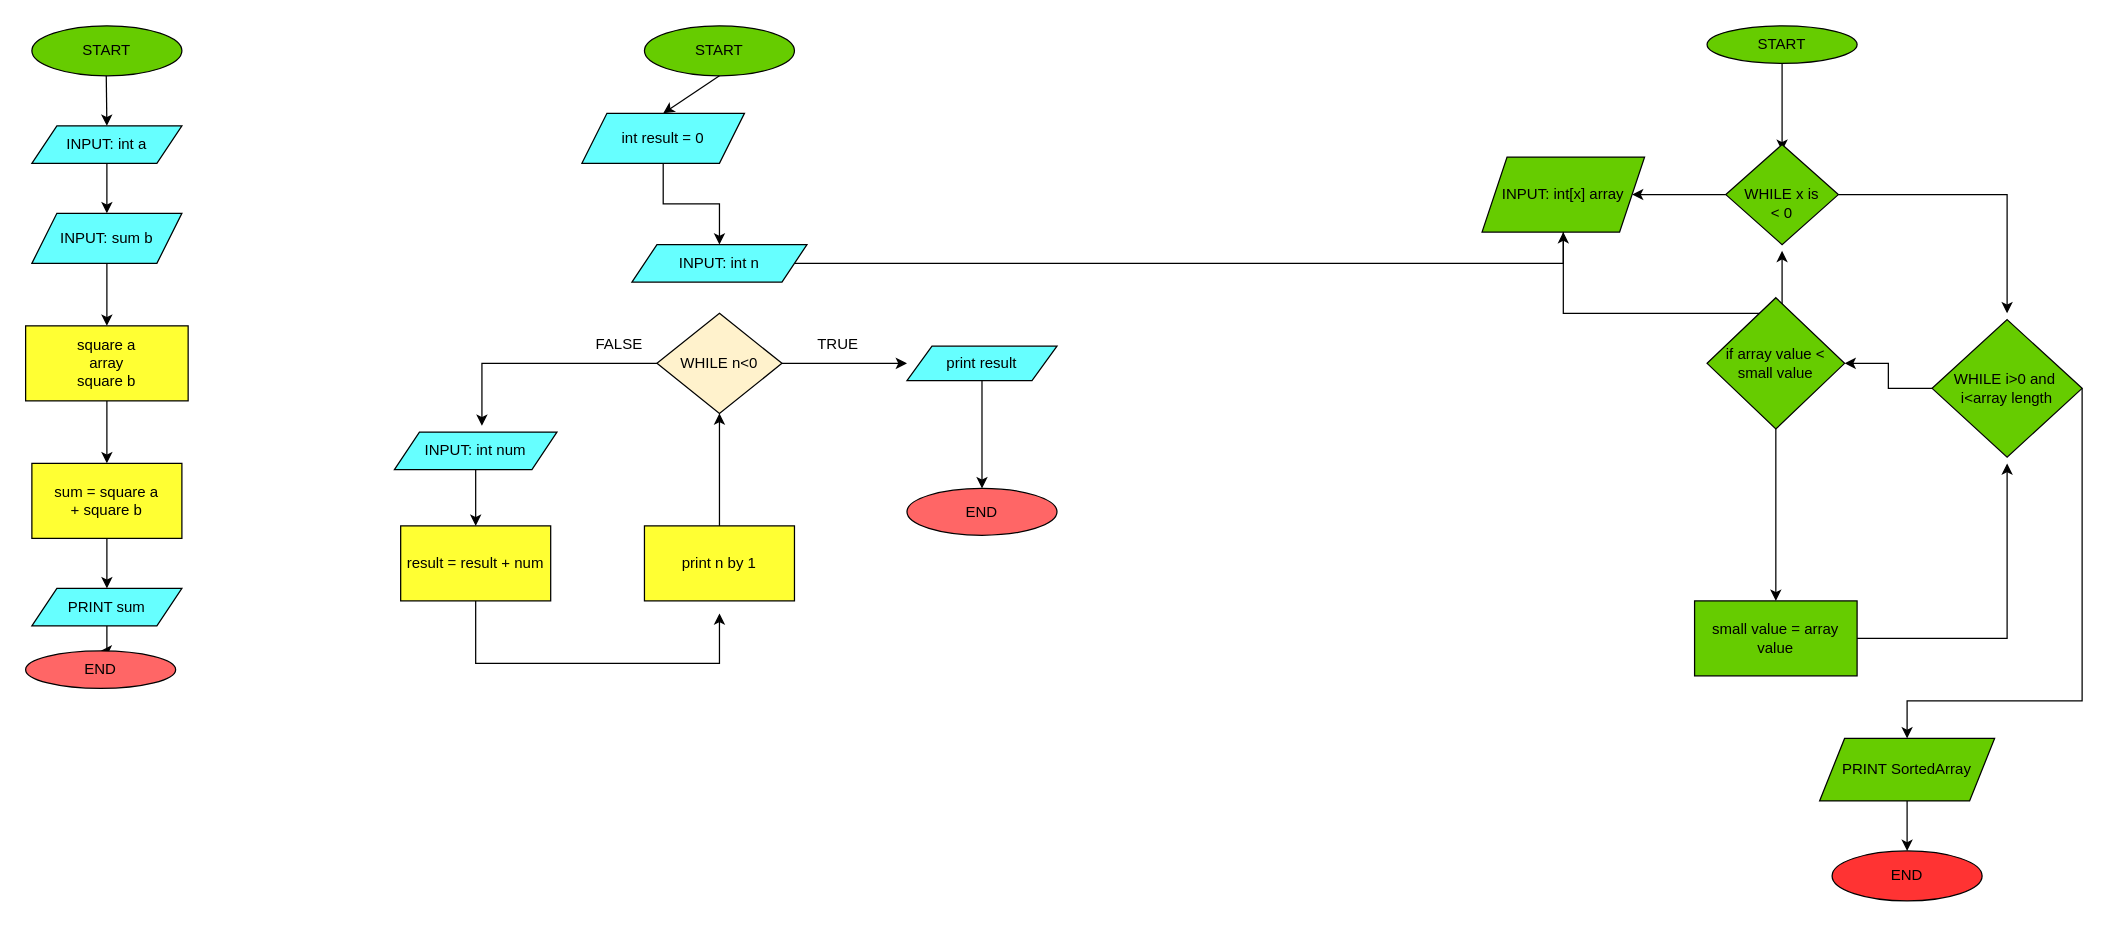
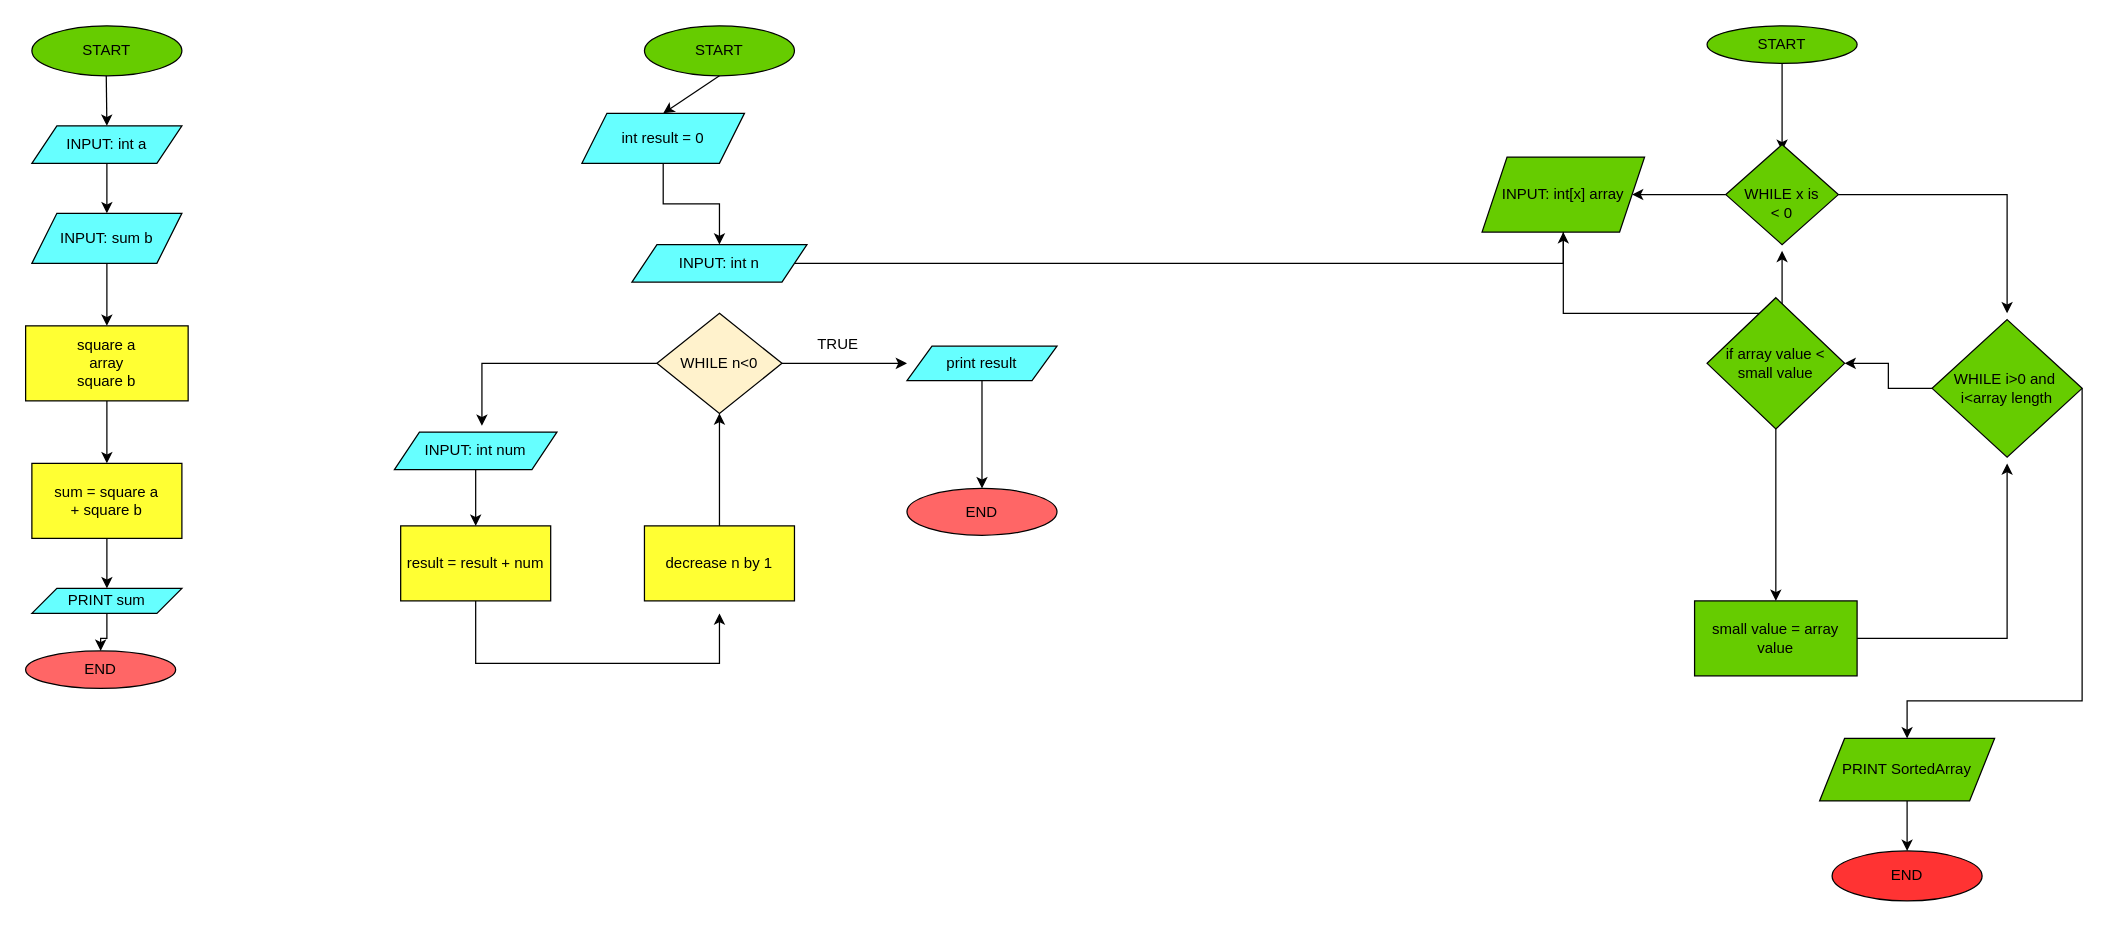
(619, 344) -> none
(719, 563) -> (719, 563)
(107, 607) -> (107, 601)
